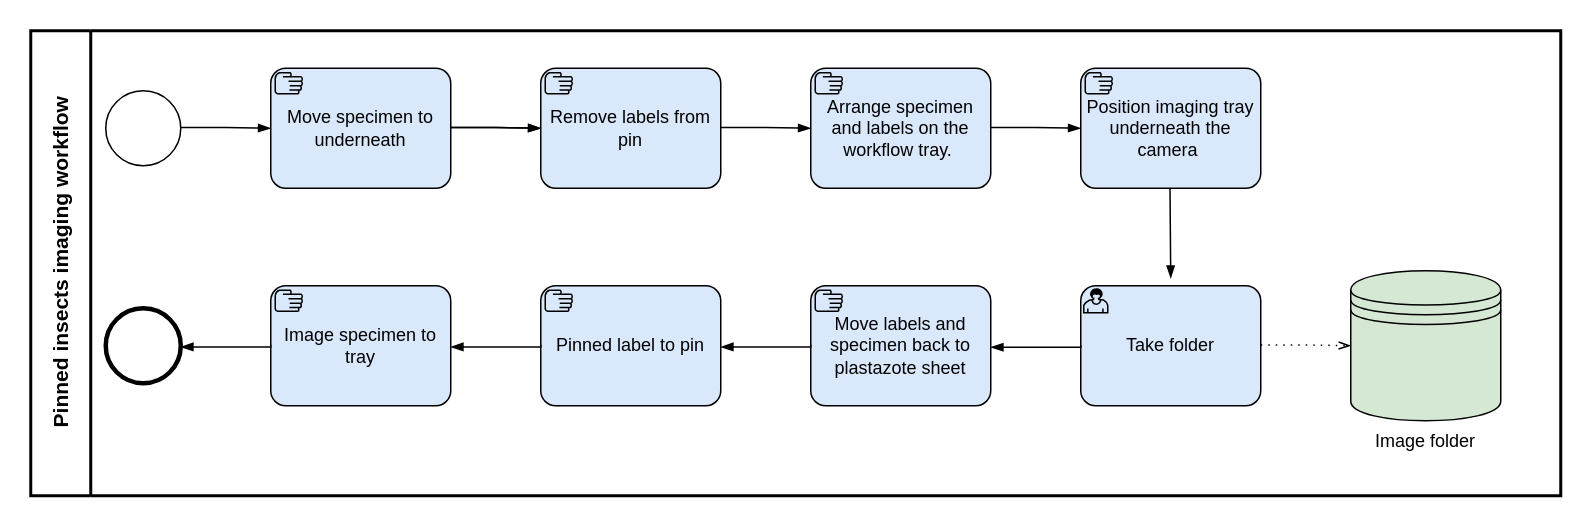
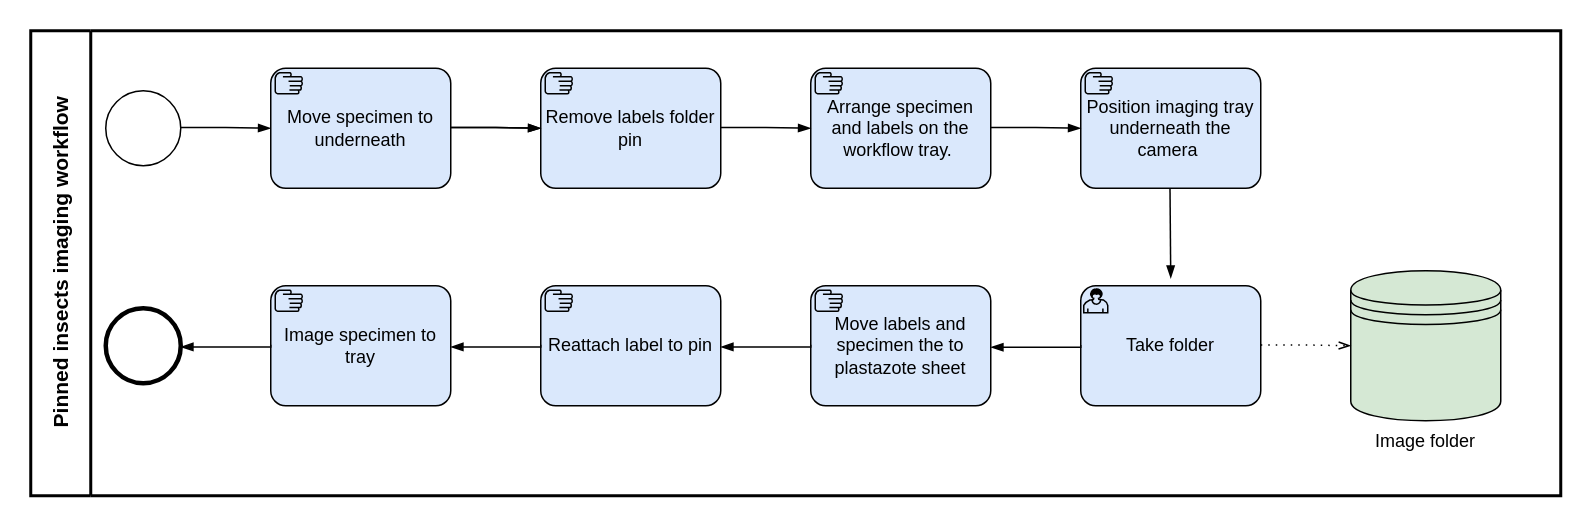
(631, 128) -> (631, 128)
(631, 346) -> (631, 346)
(901, 346) -> (901, 346)
